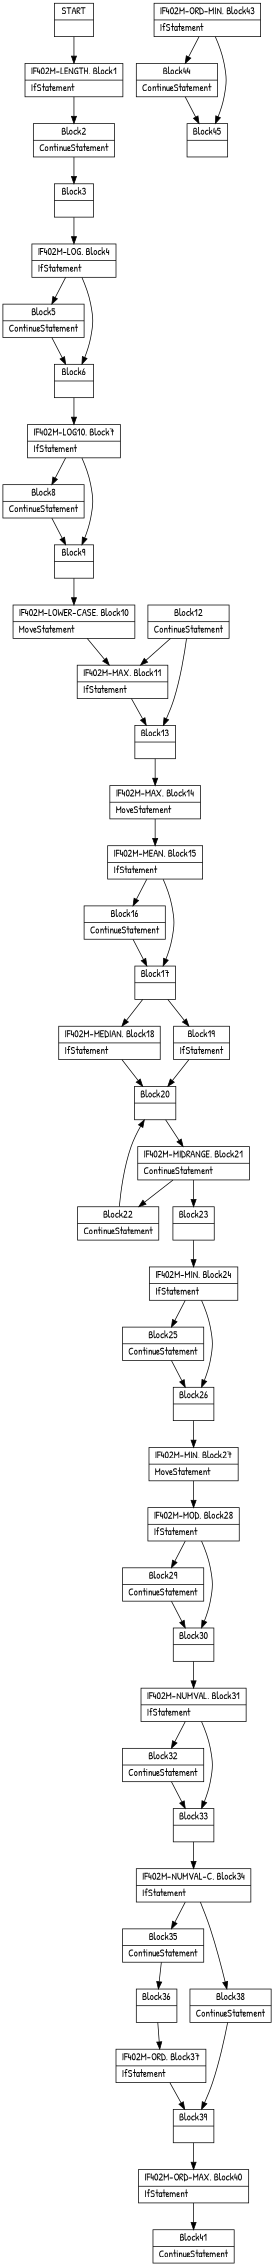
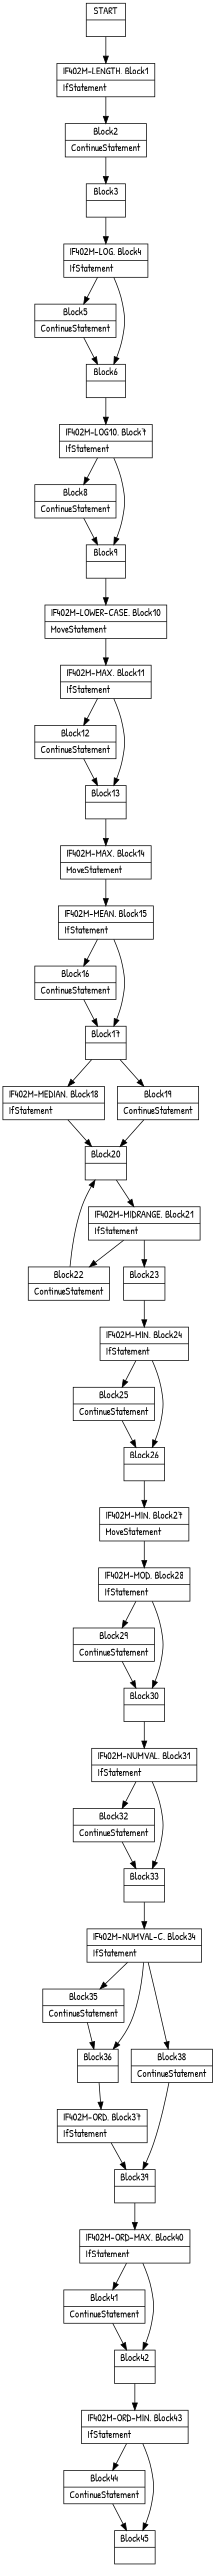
(158, 649) -> (92, 709)
(202, 1051) -> (158, 1111)
(178, 1171) -> (116, 1231)
none -> (137, 2005)
none -> (135, 2367)
